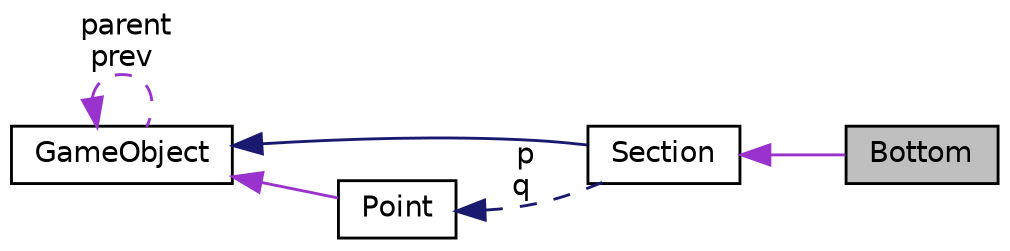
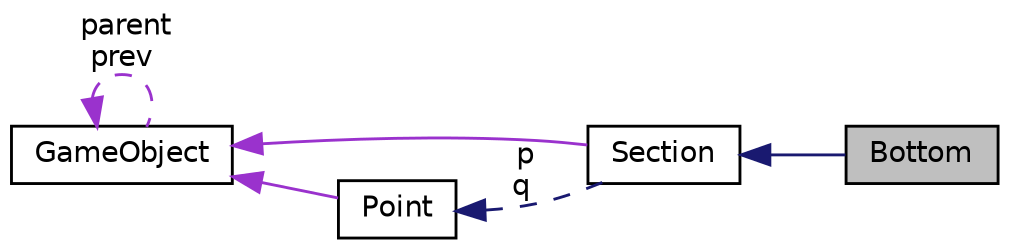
(425, 138) -> (425, 138)
(808, 155) -> (808, 155)
